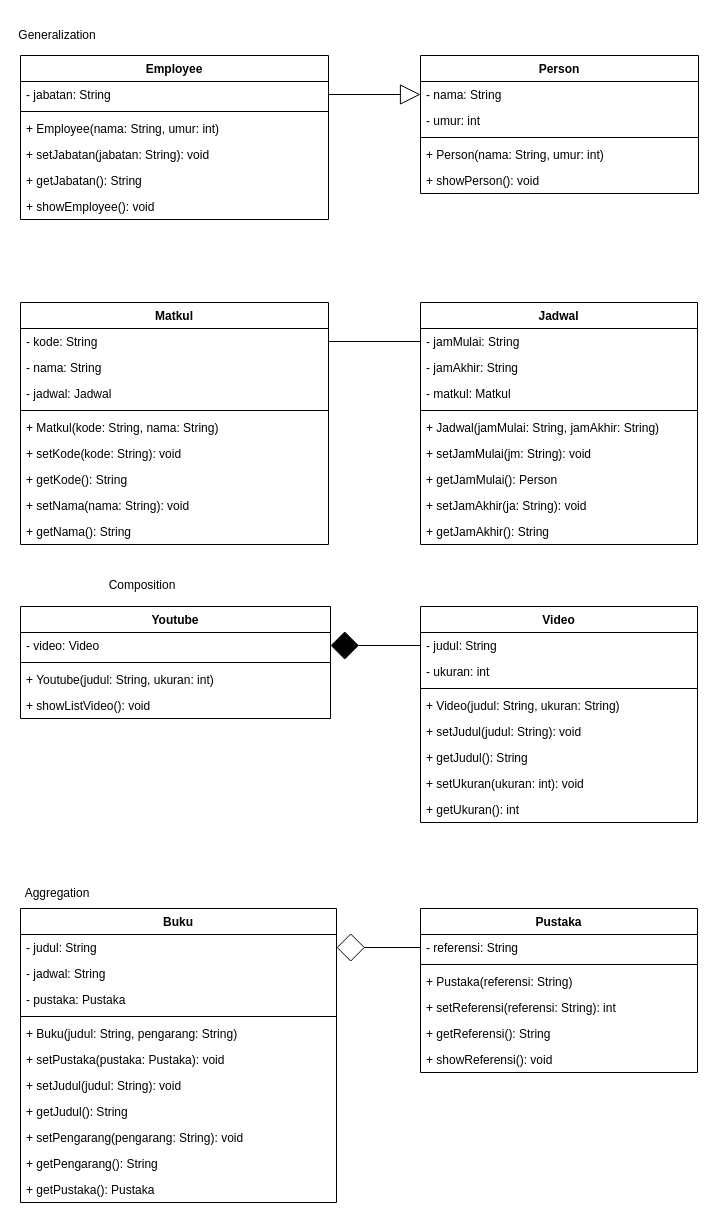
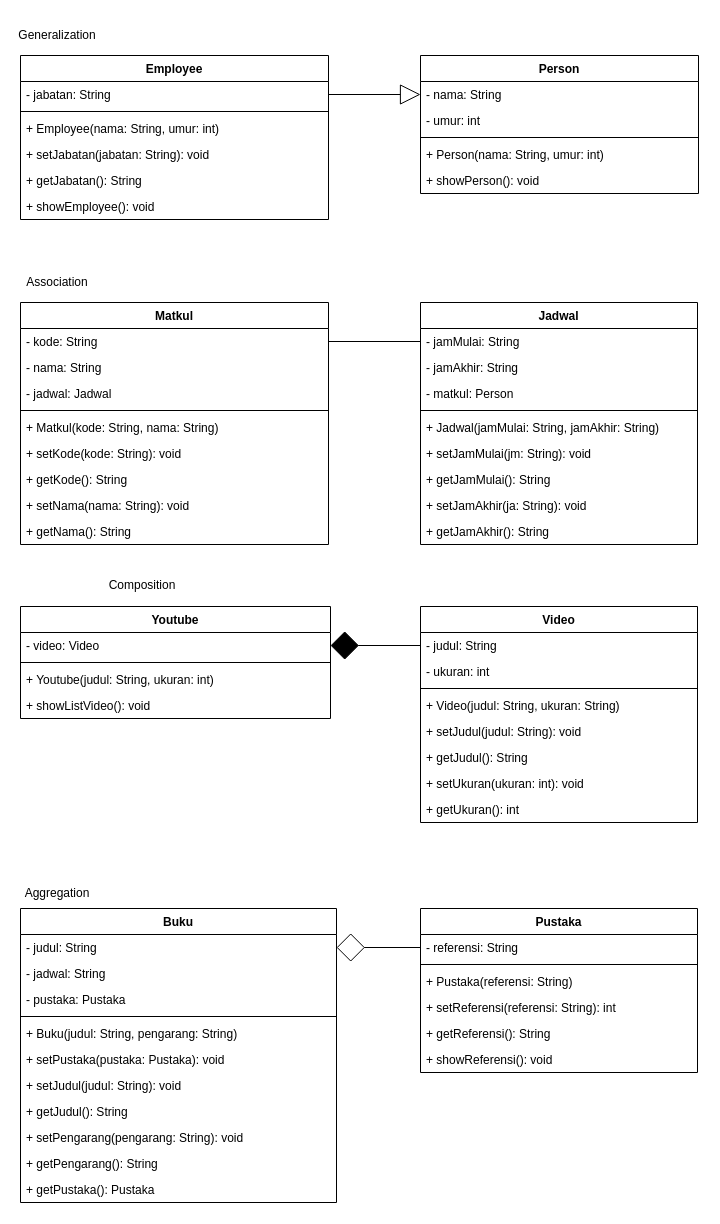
none -> (58, 283)
(472, 394) -> (474, 394)
(495, 480) -> (494, 480)
